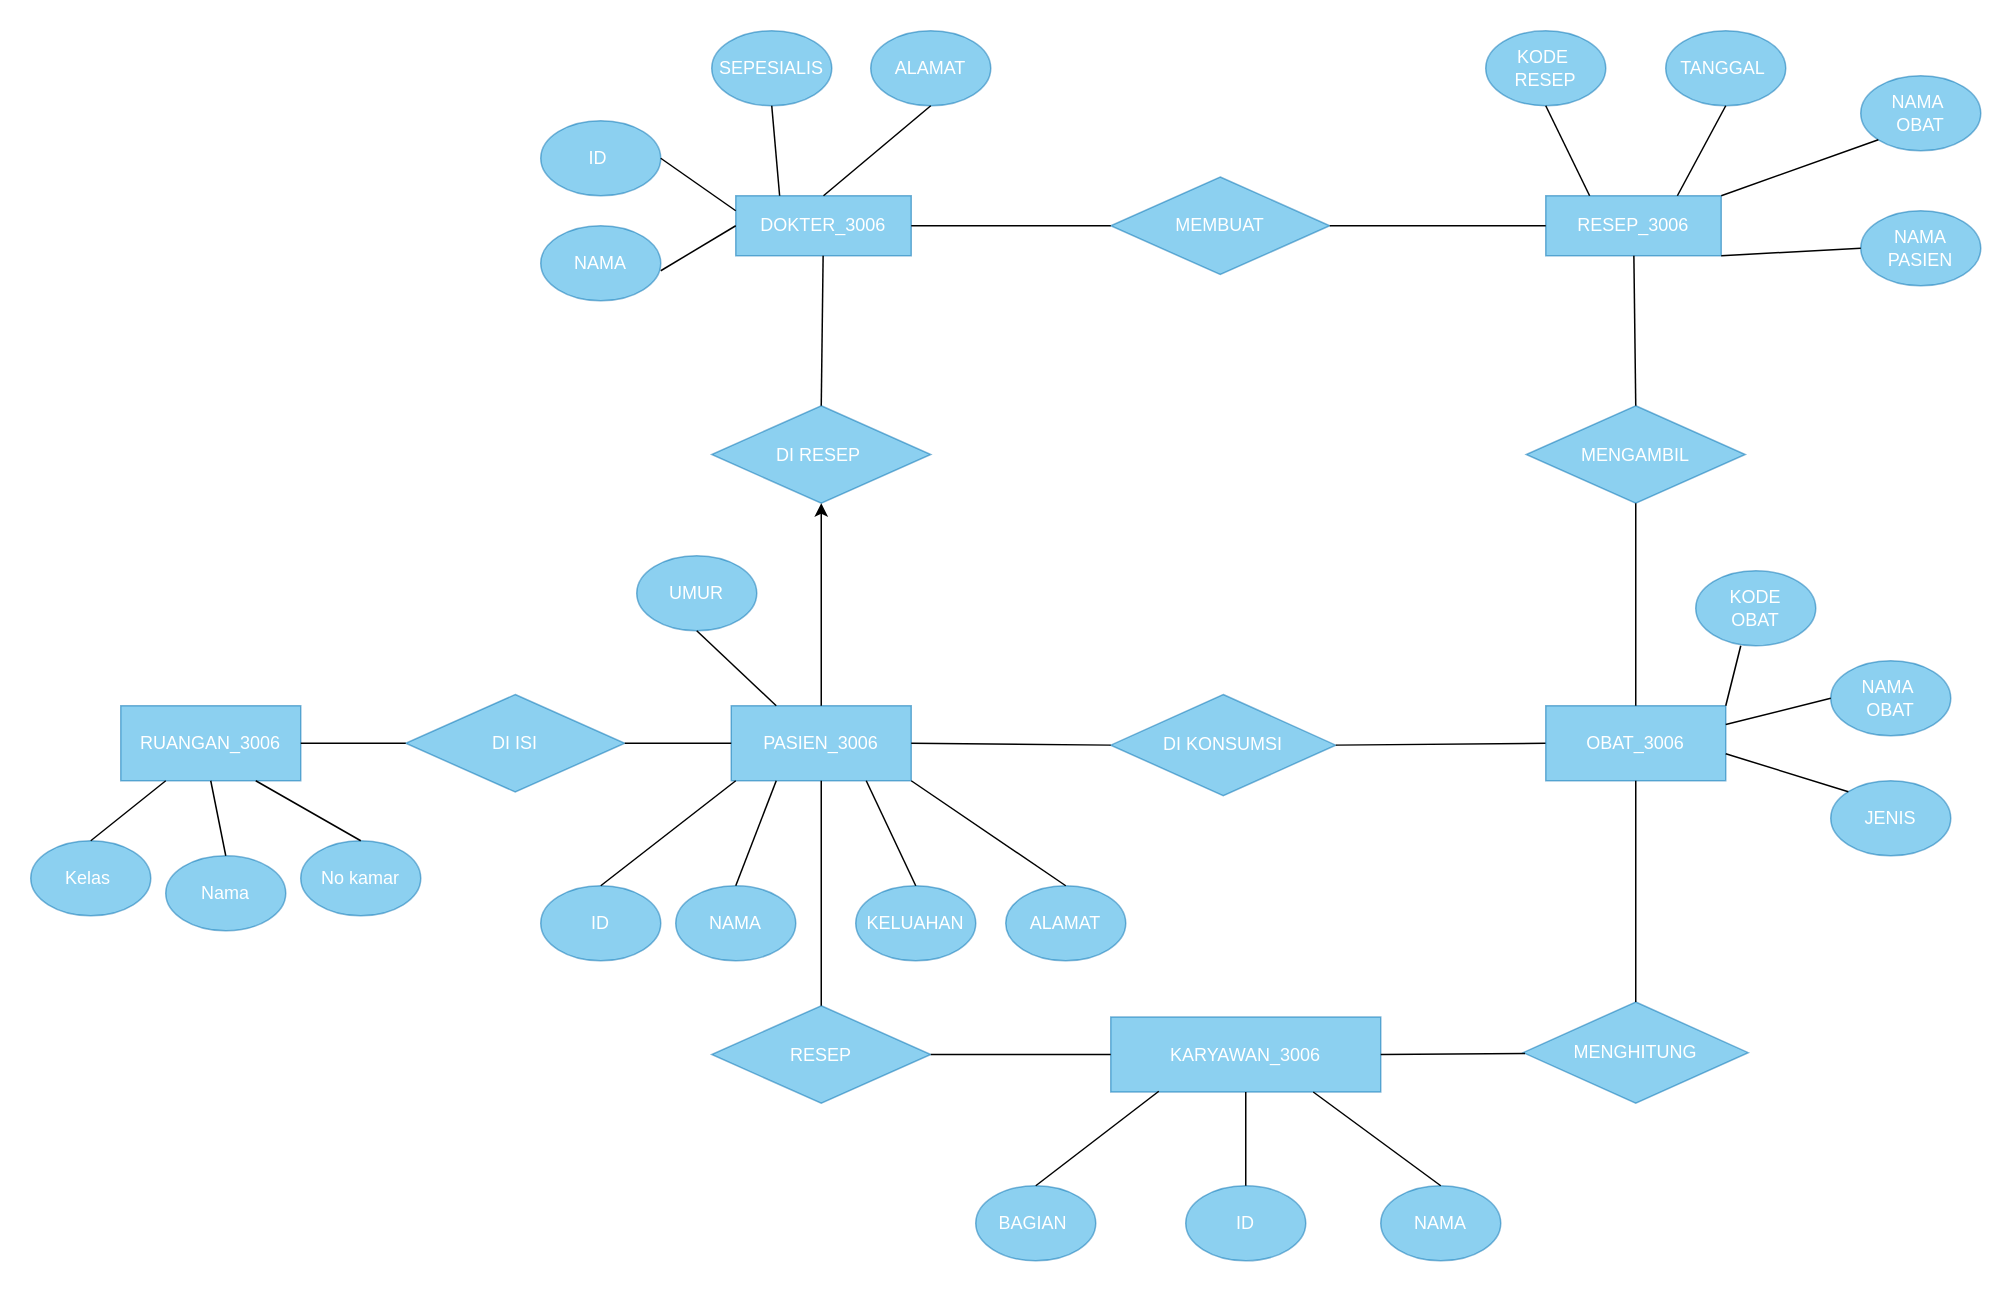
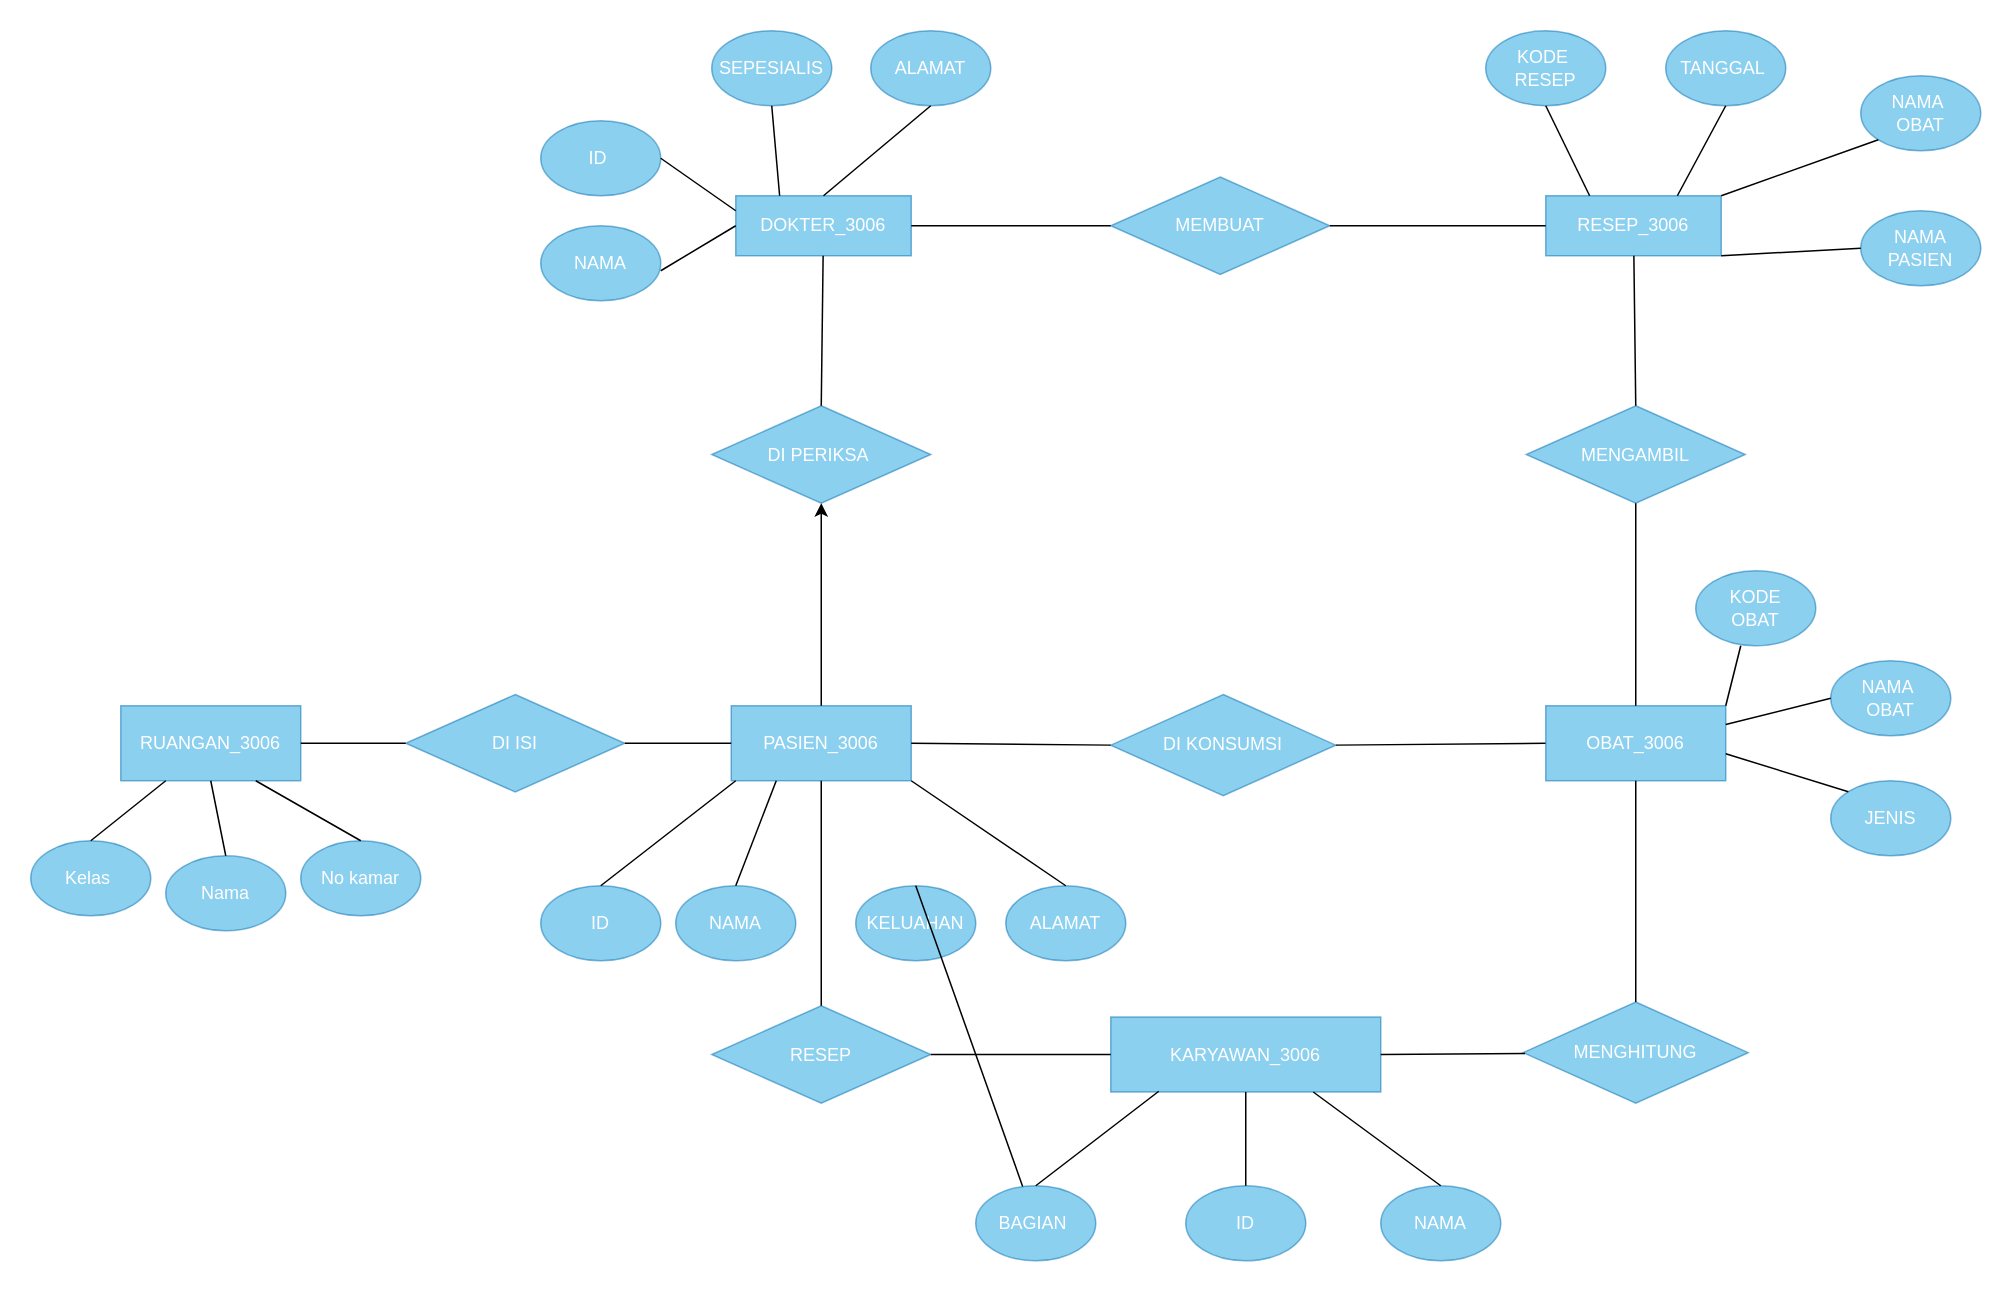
(821, 455) -> (821, 455)
(697, 593) -> none
(737, 669) -> none
(891, 833) -> (969, 1036)
